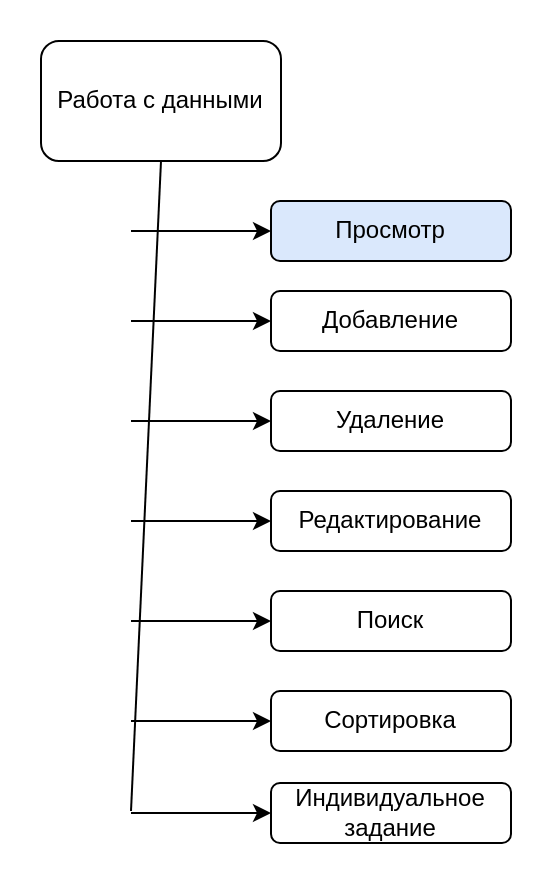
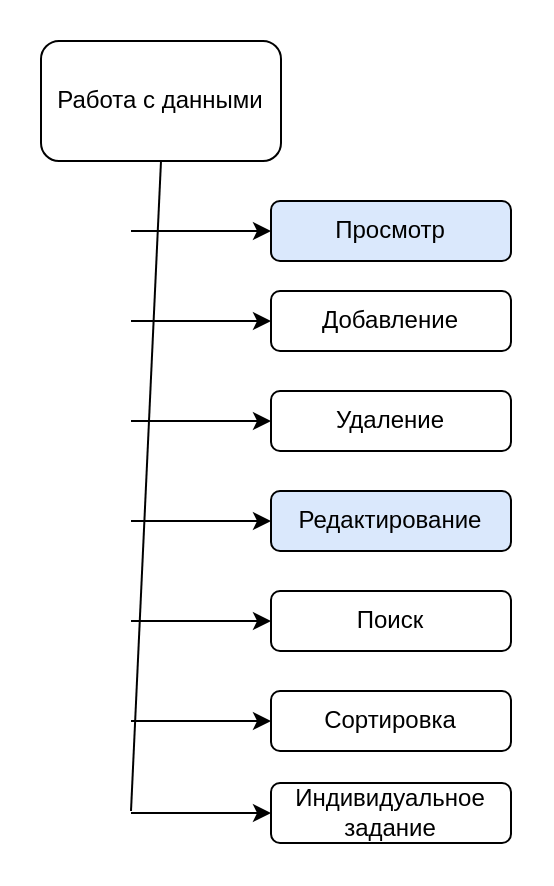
(391, 521) -> (391, 521)
